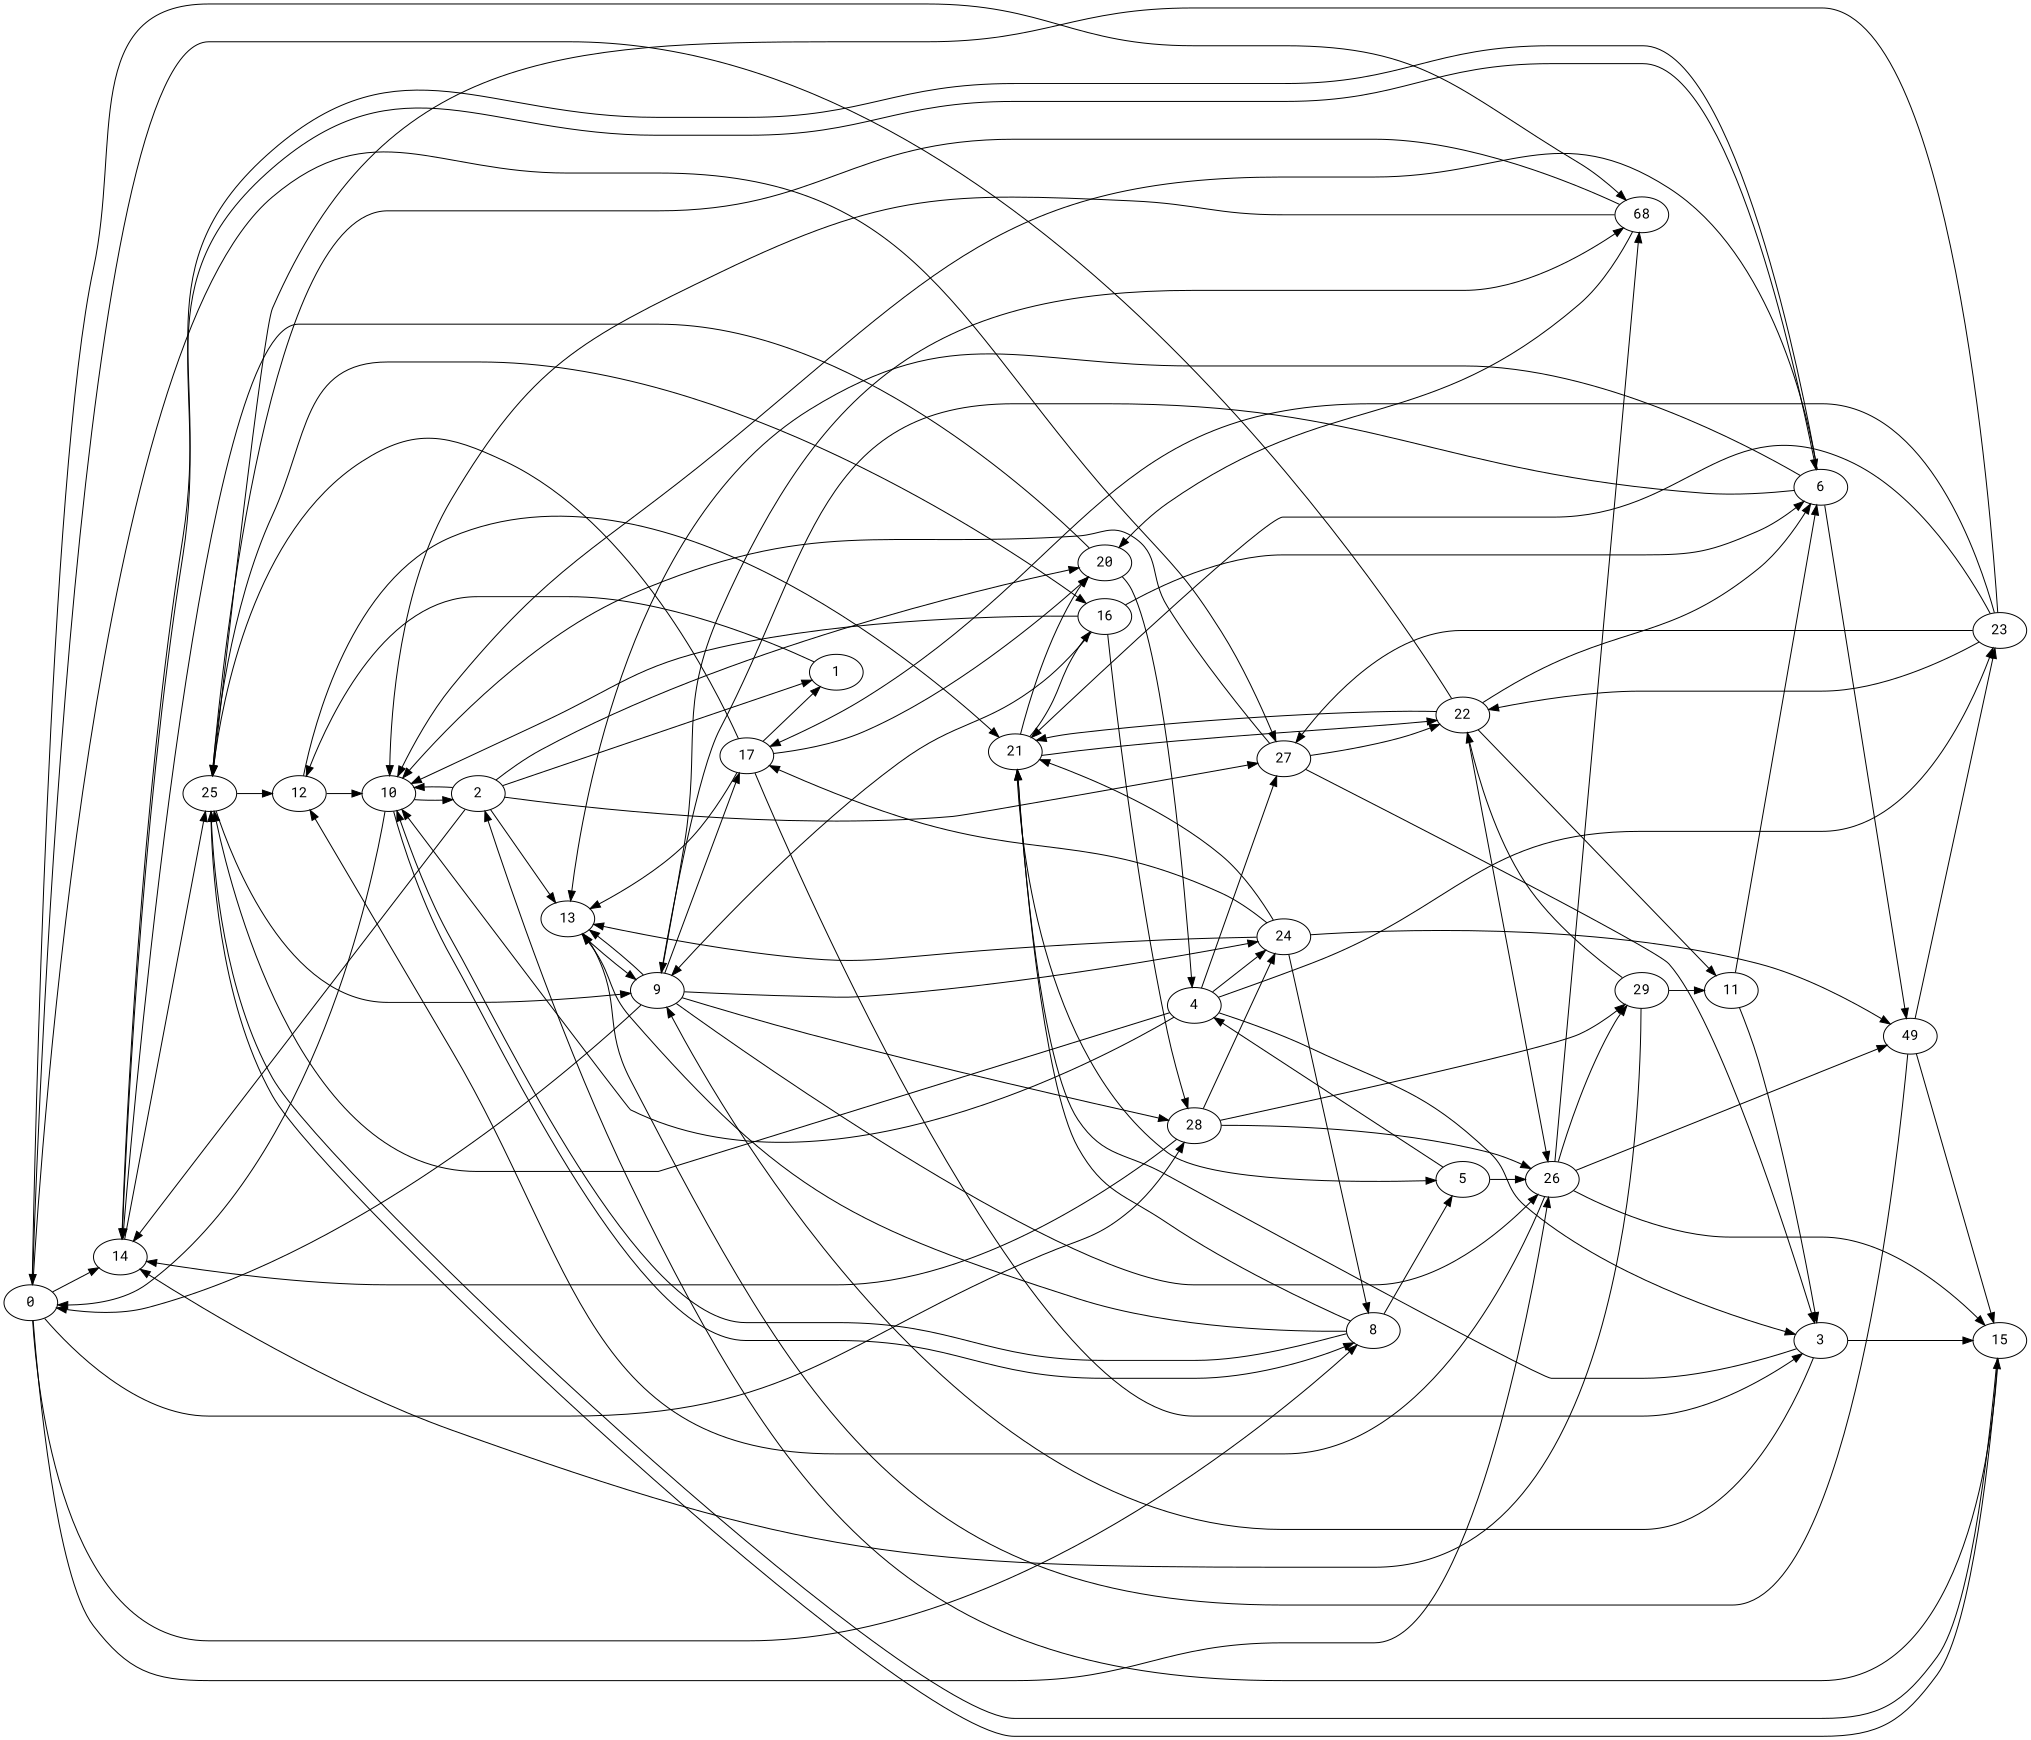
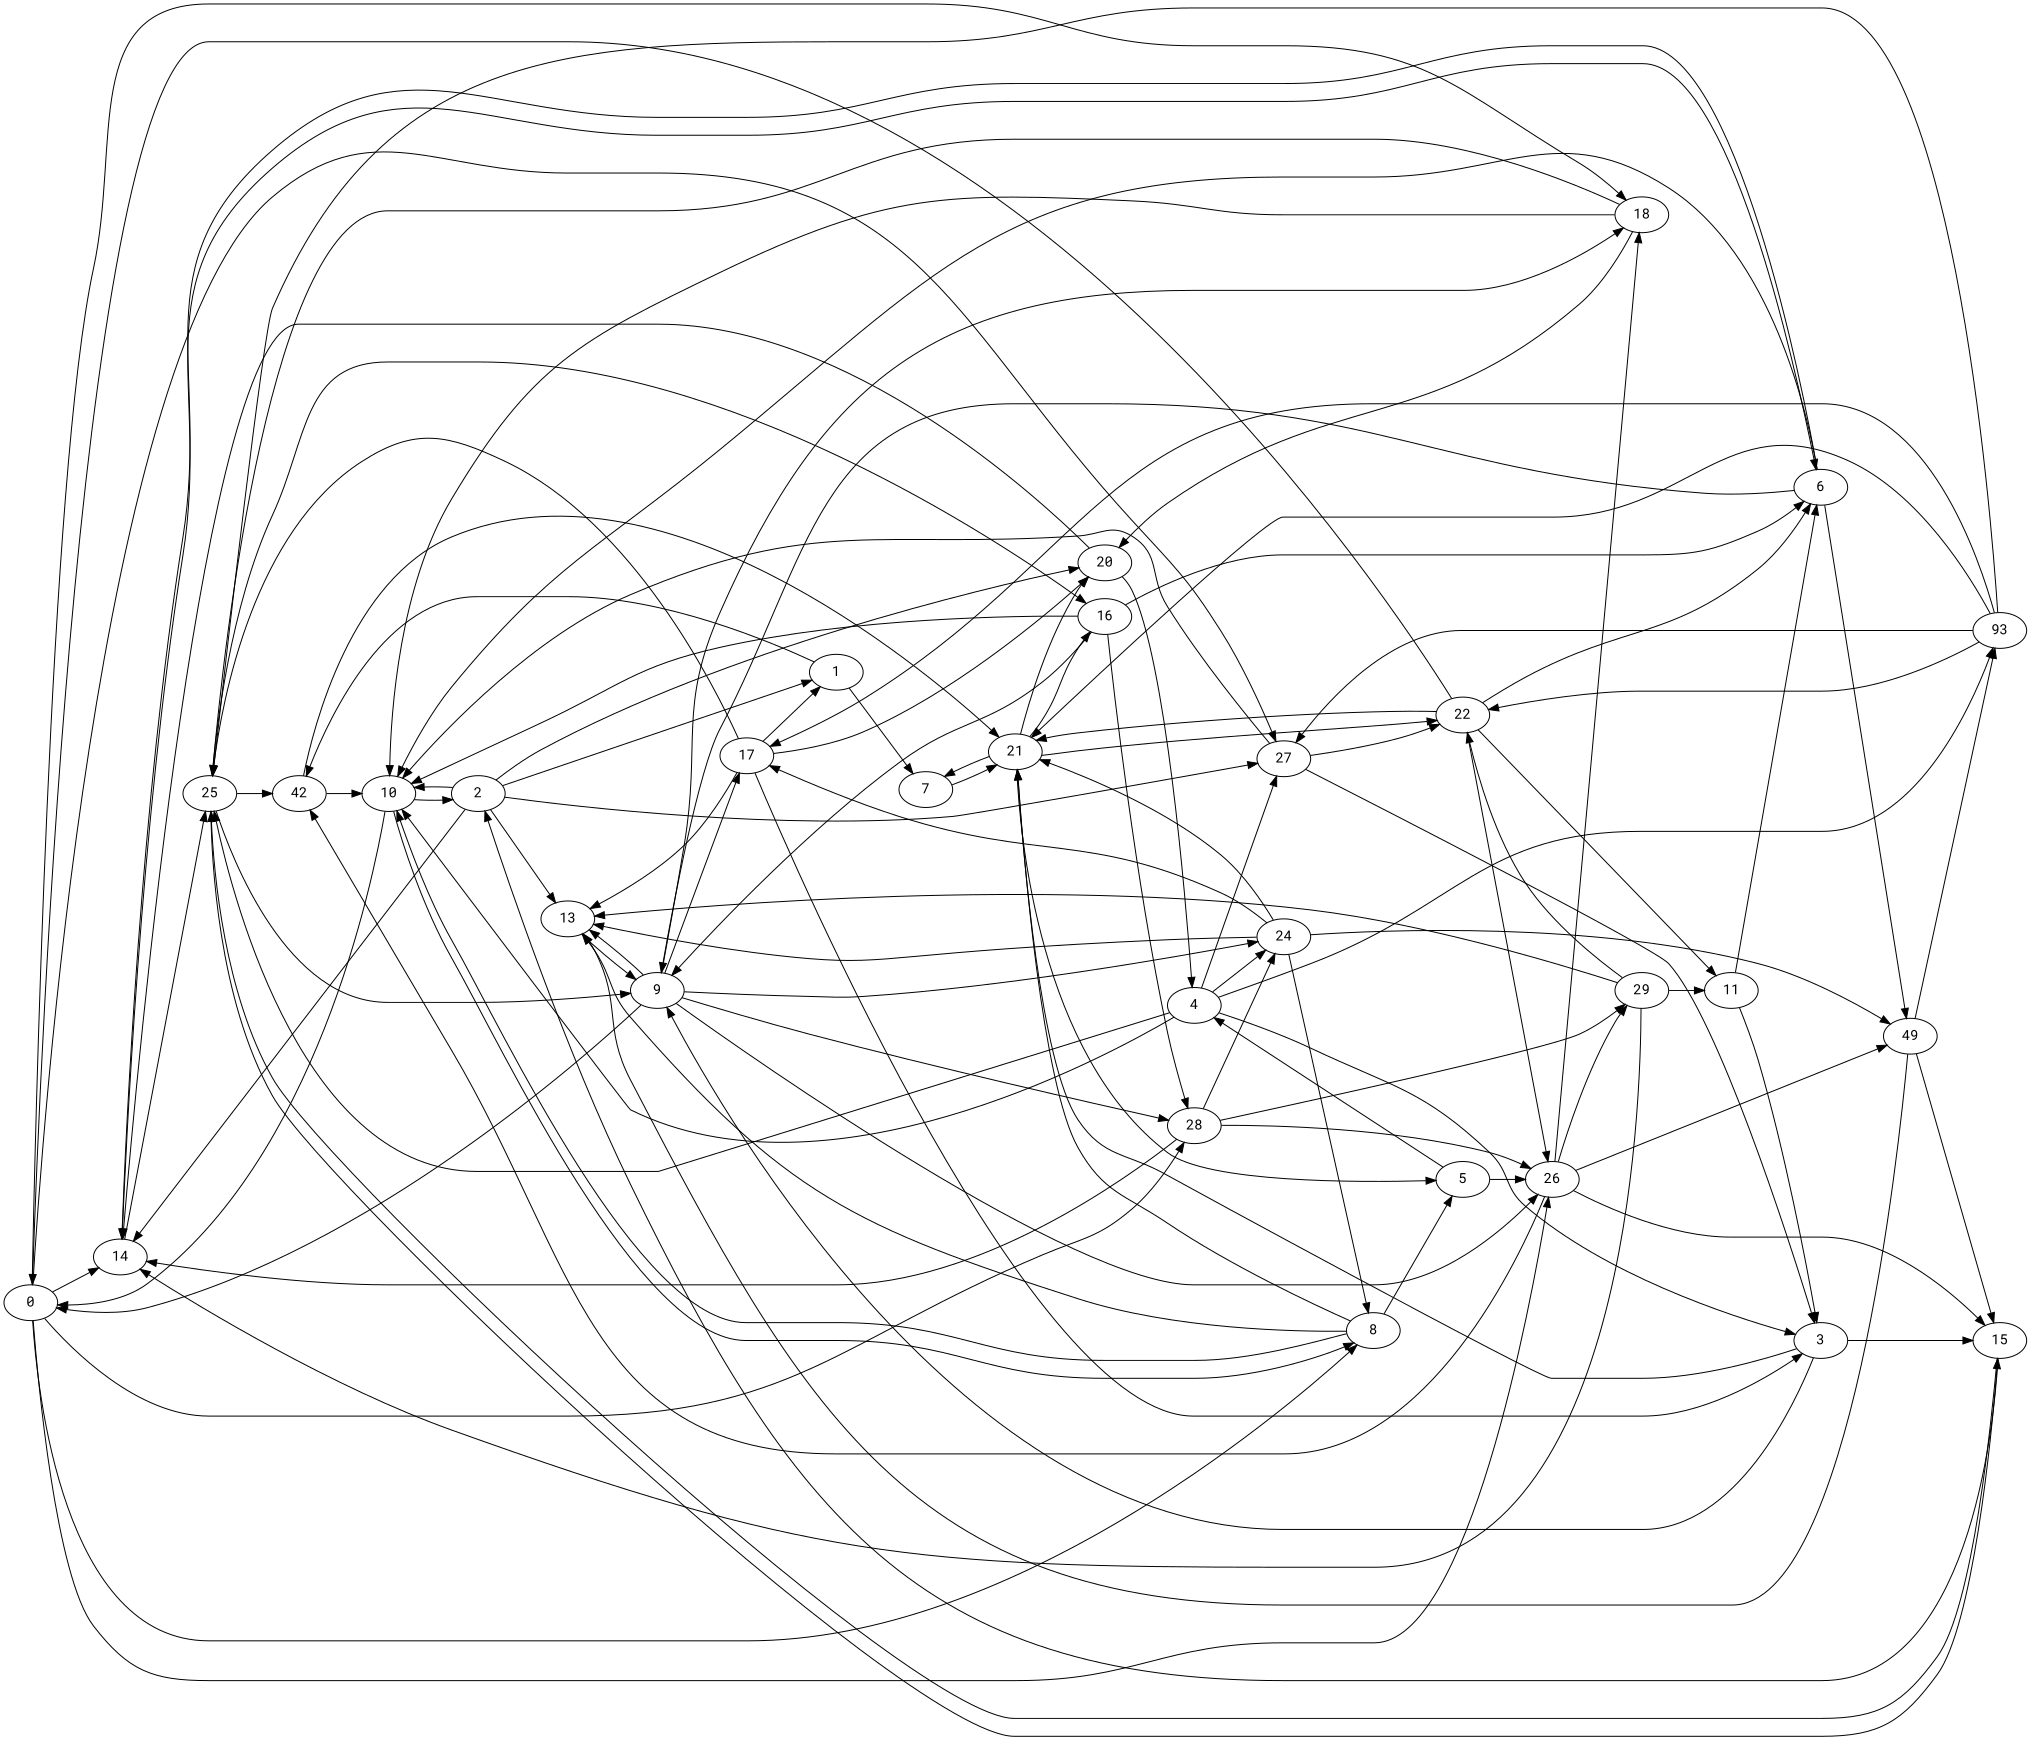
(1642, 215) -> (1642, 215)
(1034, 356) -> (1115, 896)
(2000, 630) -> (2000, 630)
none -> (926, 790)
(299, 794) -> (299, 794)
